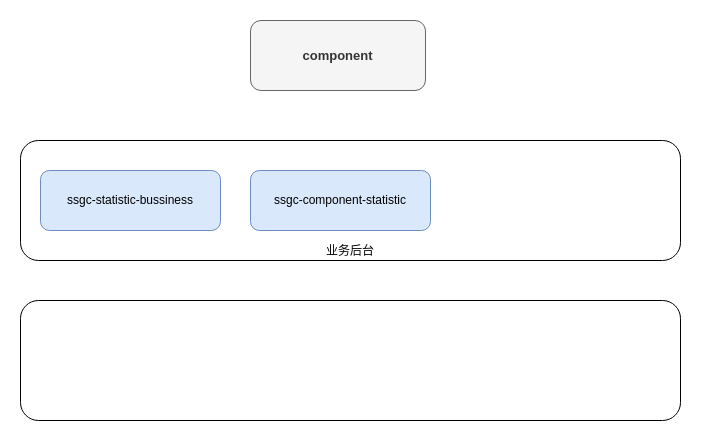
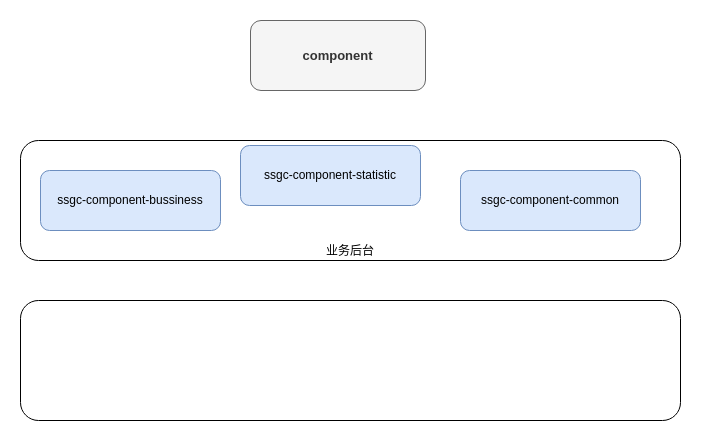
(131, 201) -> (131, 201)
(341, 201) -> (331, 176)
none -> (551, 201)
